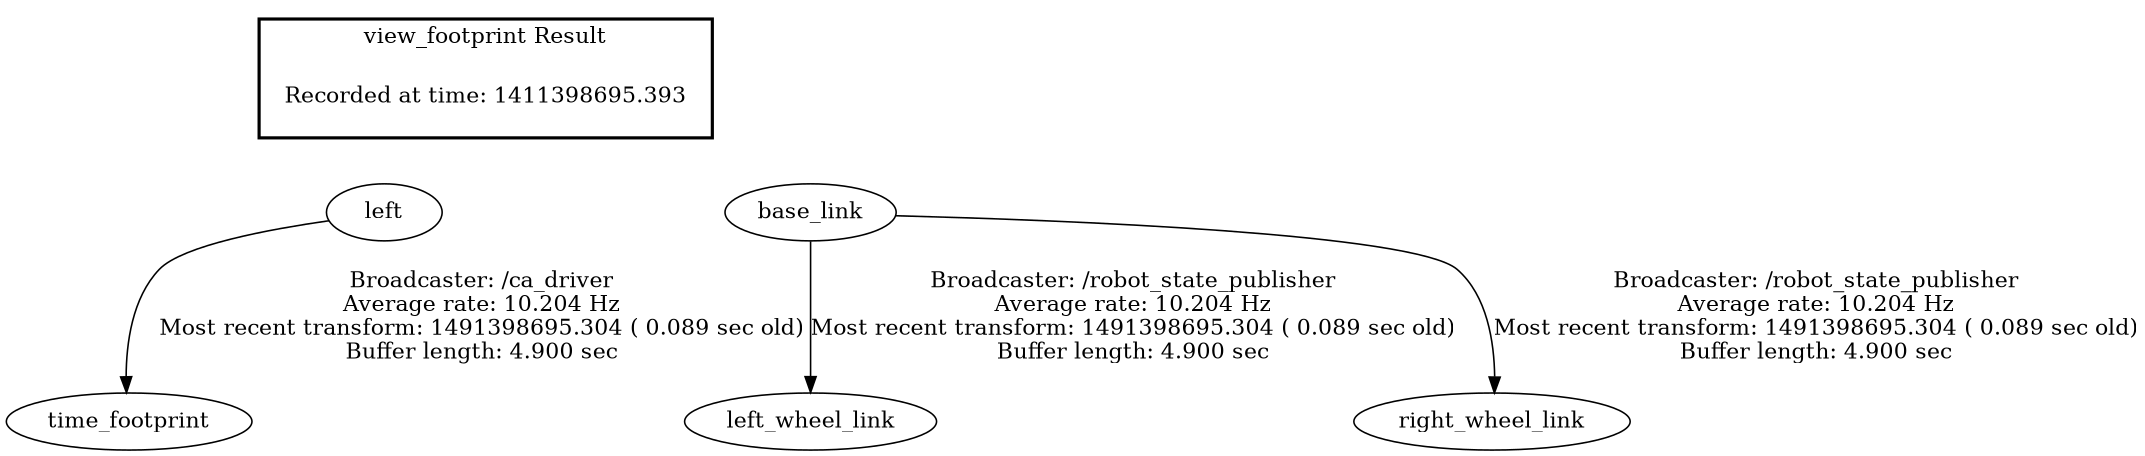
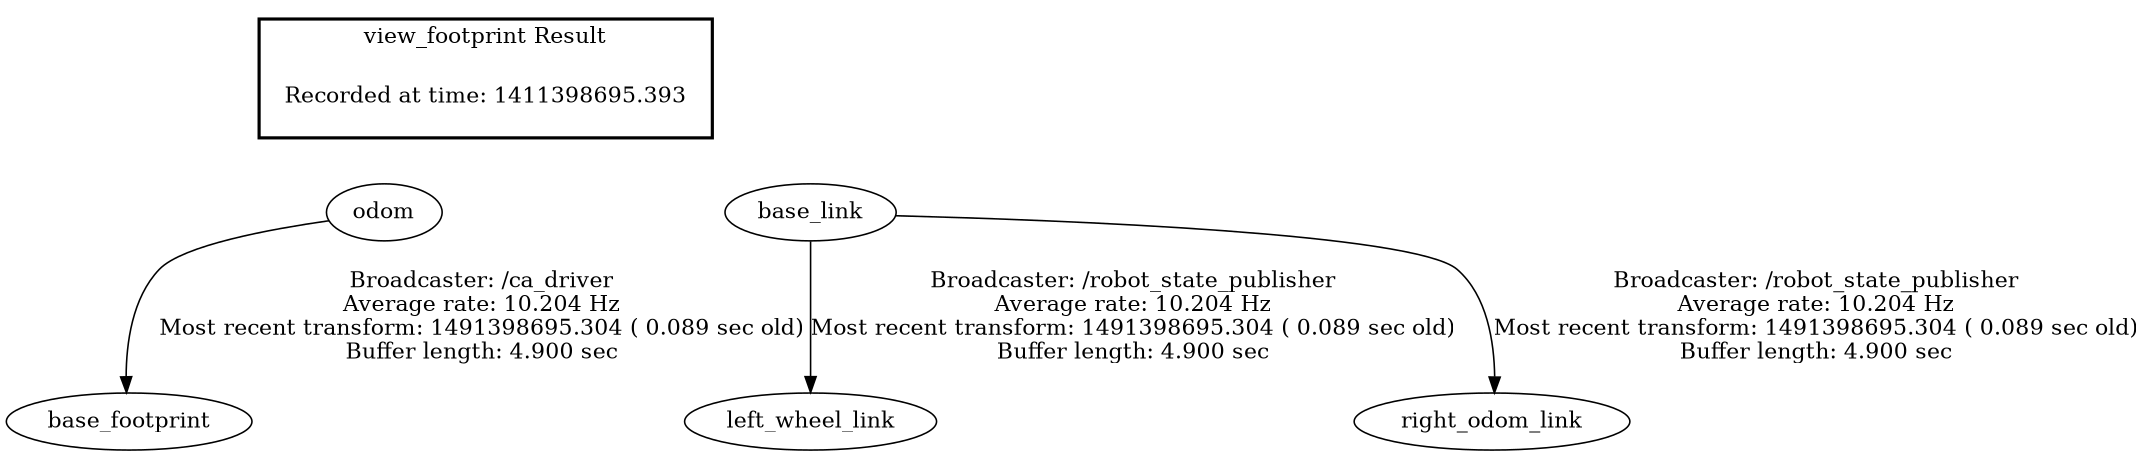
(384, 212) -> (384, 212)
(129, 422) -> (129, 422)
(1492, 422) -> (1492, 422)
